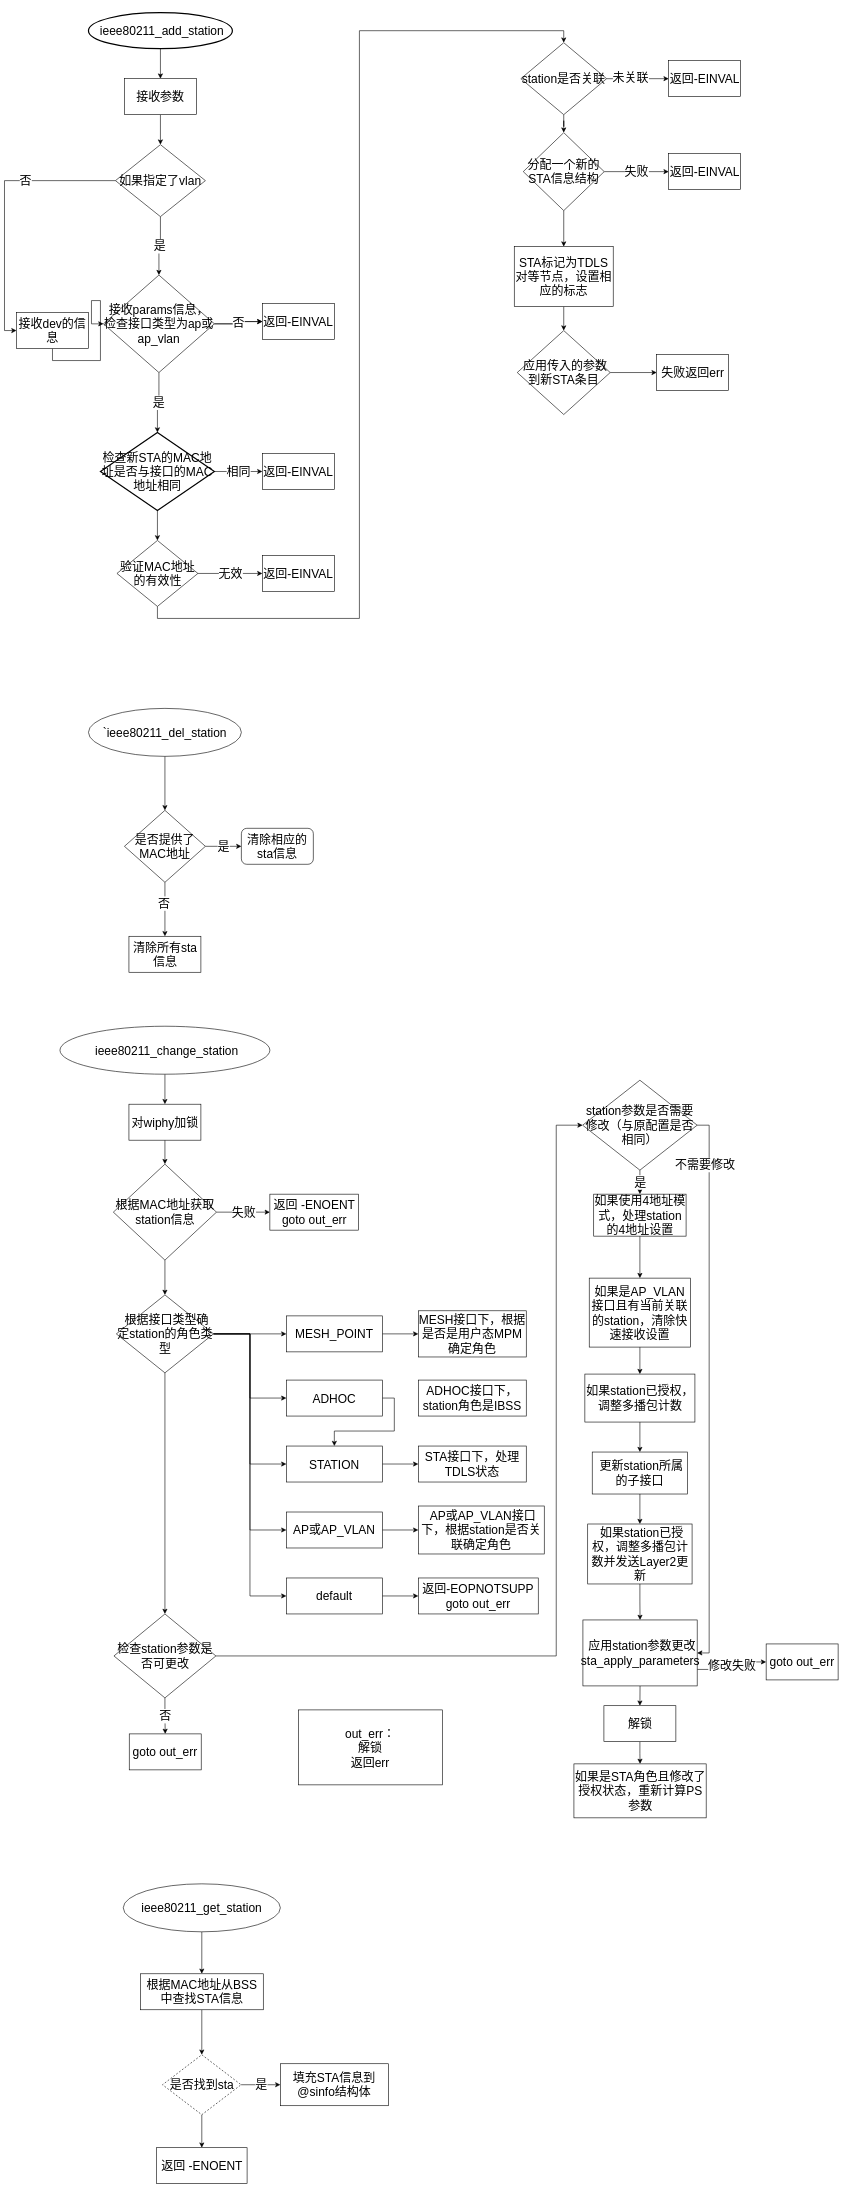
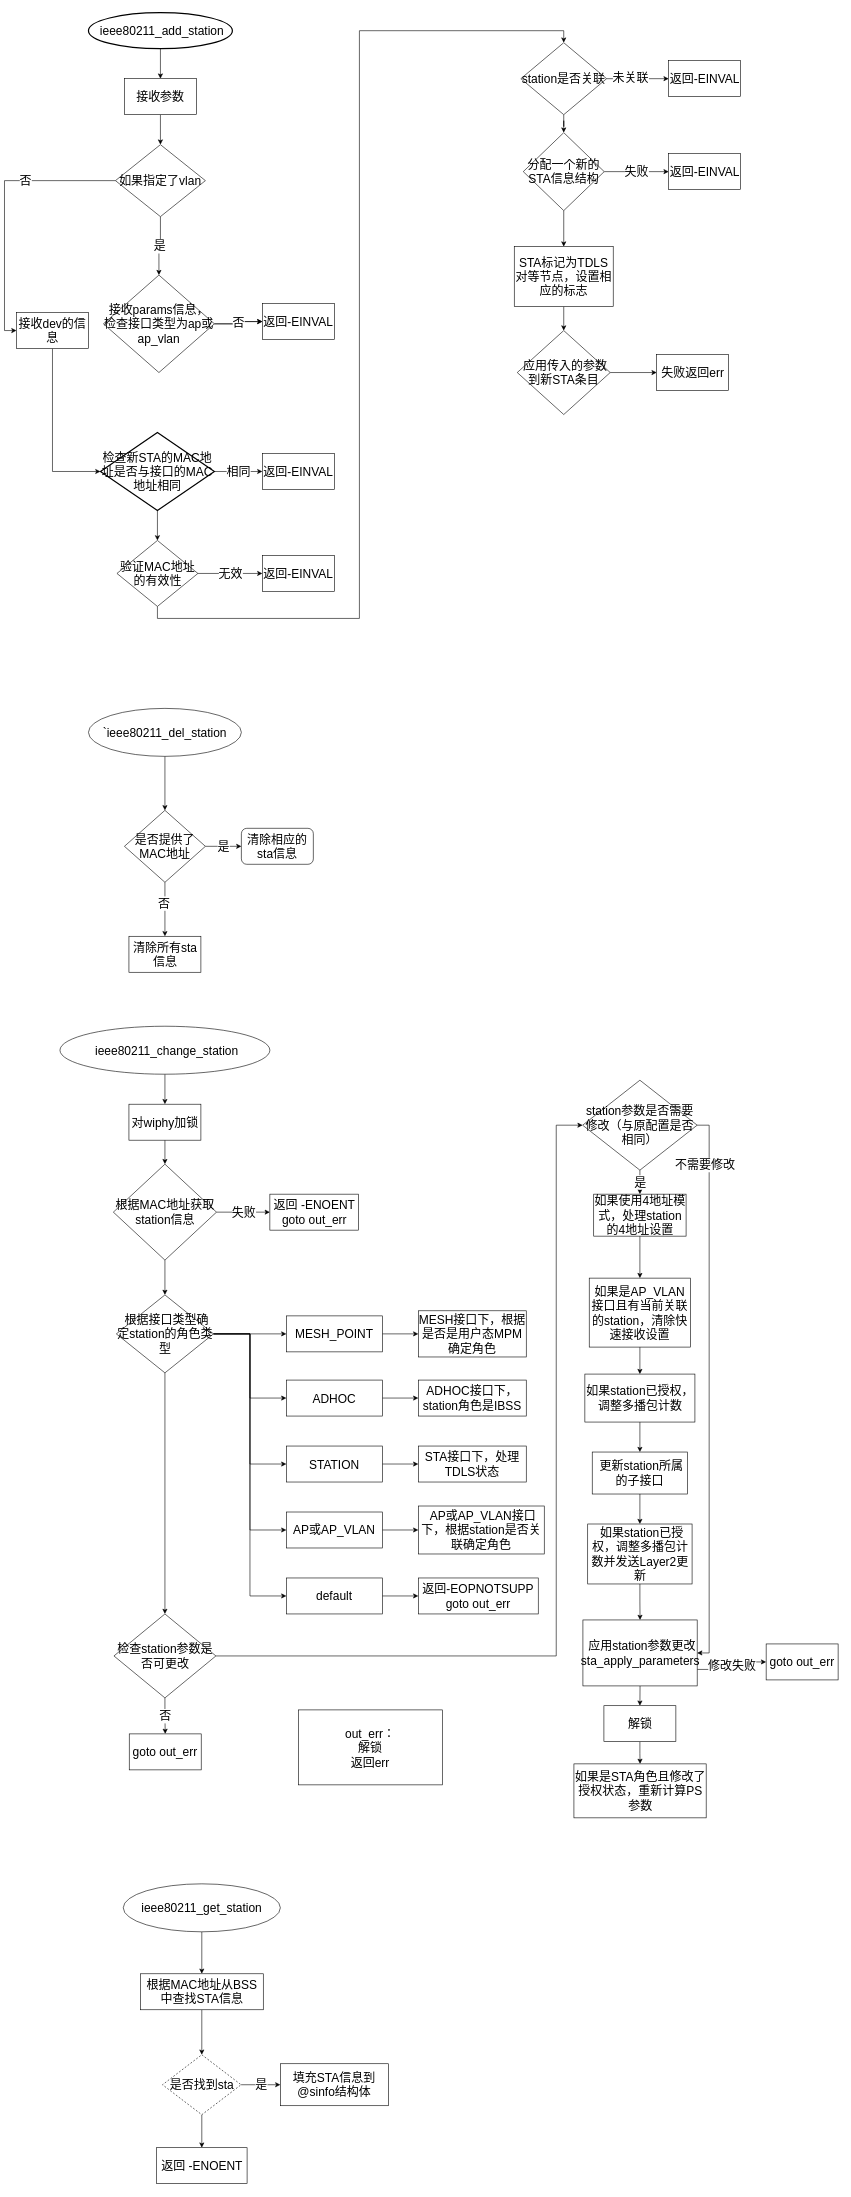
(101, 335) -> (53, 436)
(158, 410) -> none
(335, 1433) -> (413, 1398)
